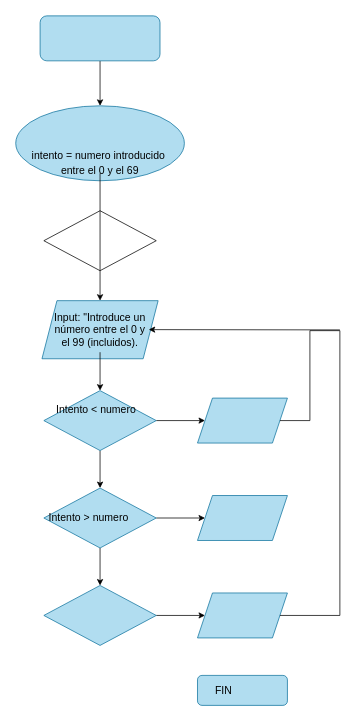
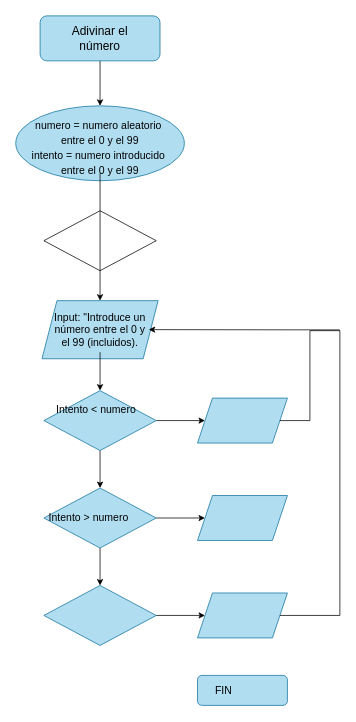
none -> (100, 38)
none -> (100, 132)
(100, 162) -> (100, 162)
